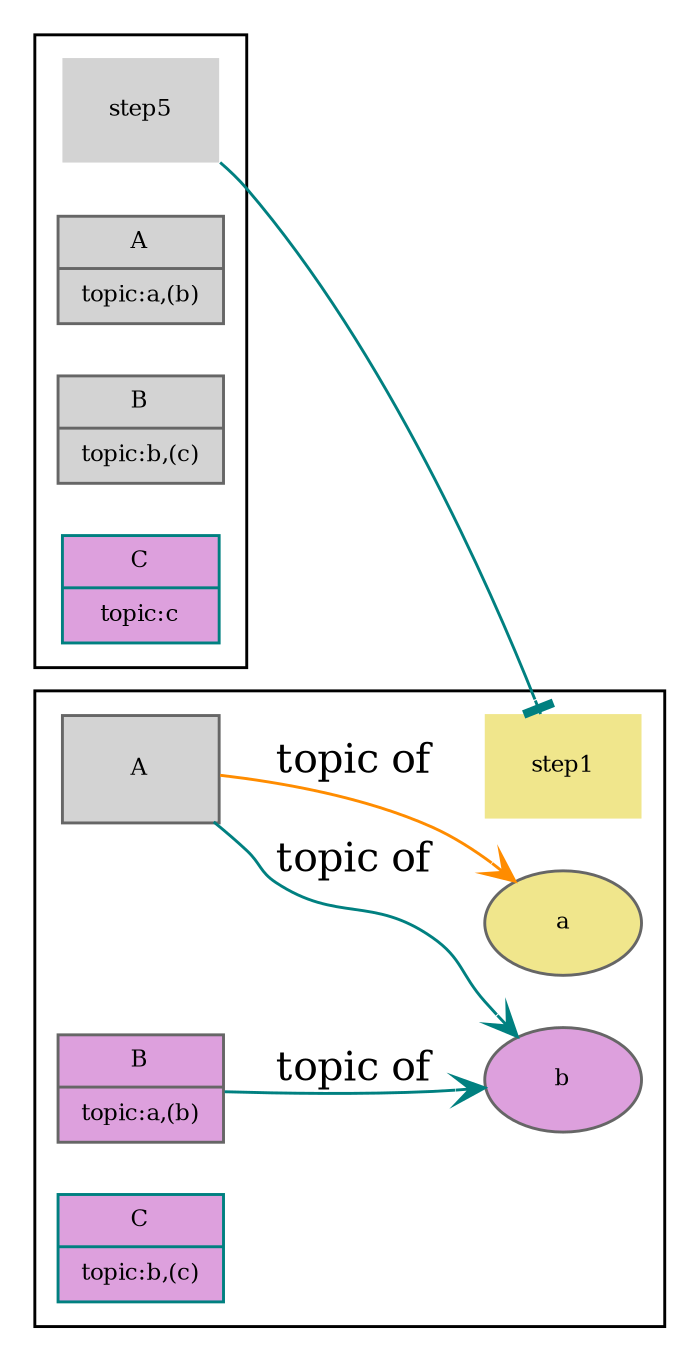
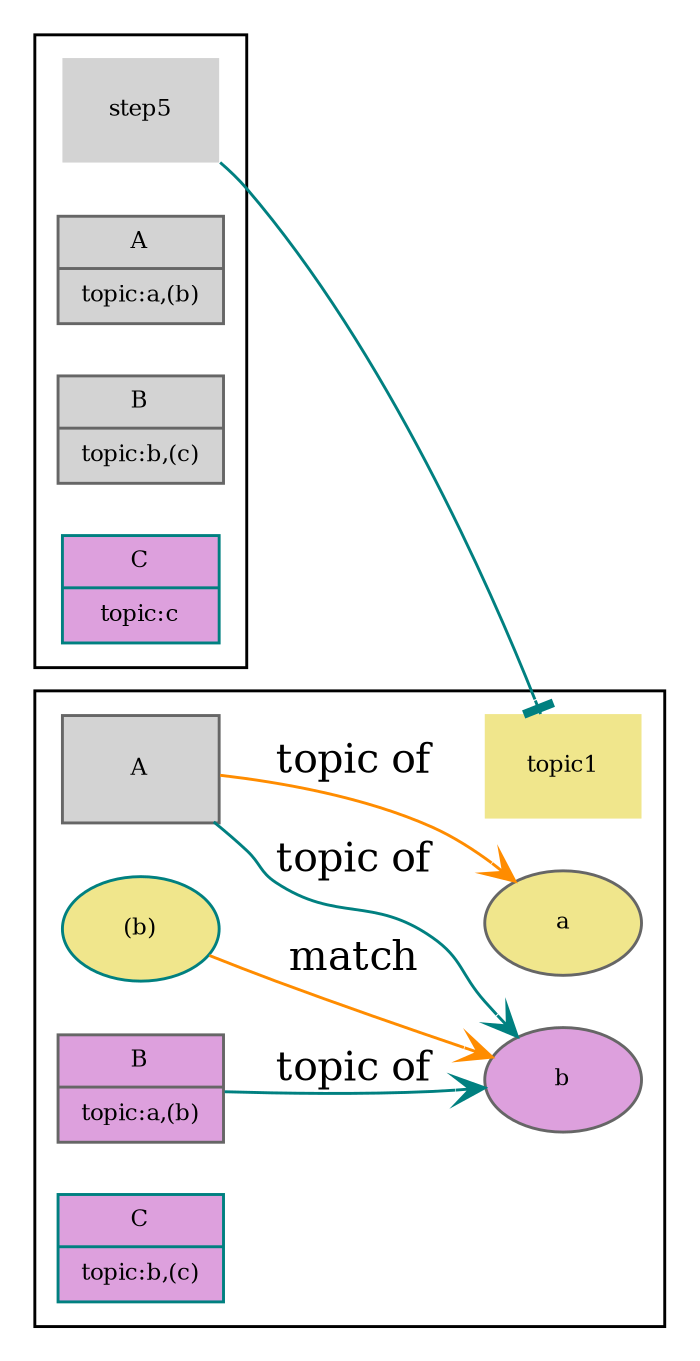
(563, 766) -> (563, 766)
none -> (141, 929)
